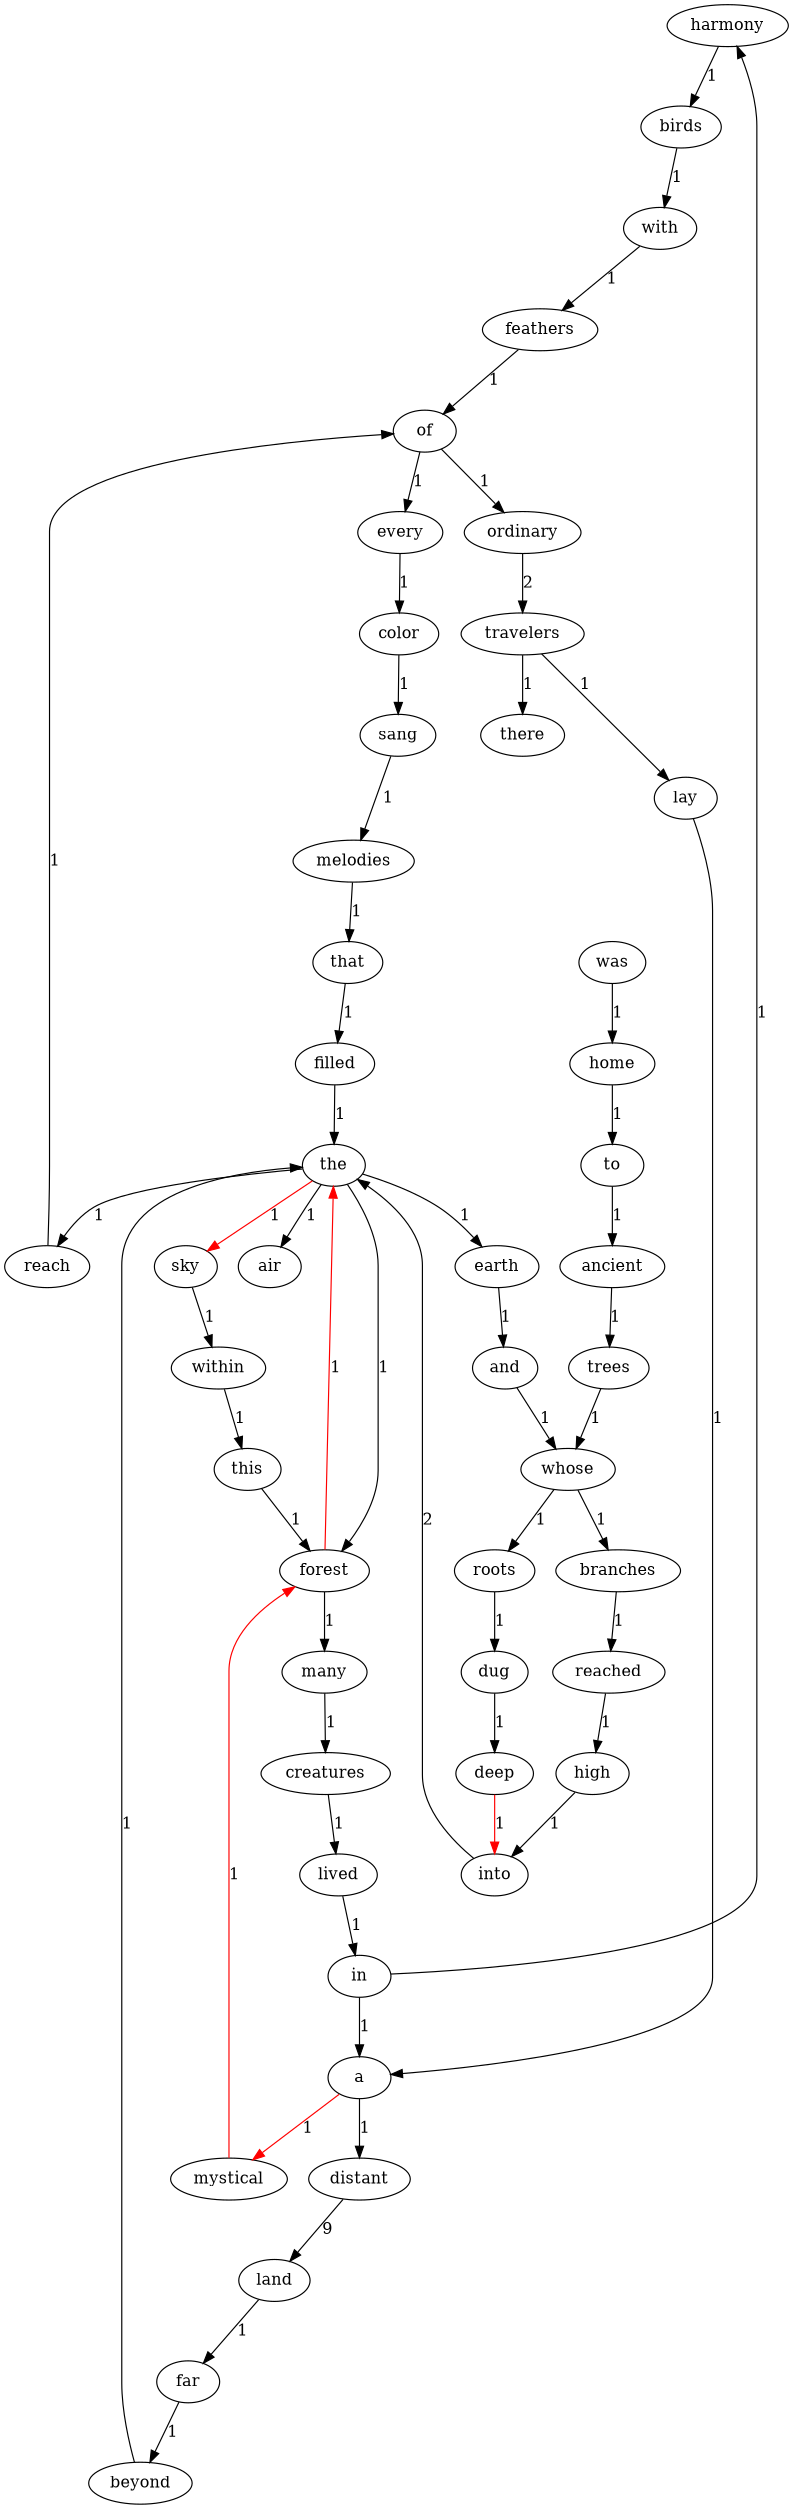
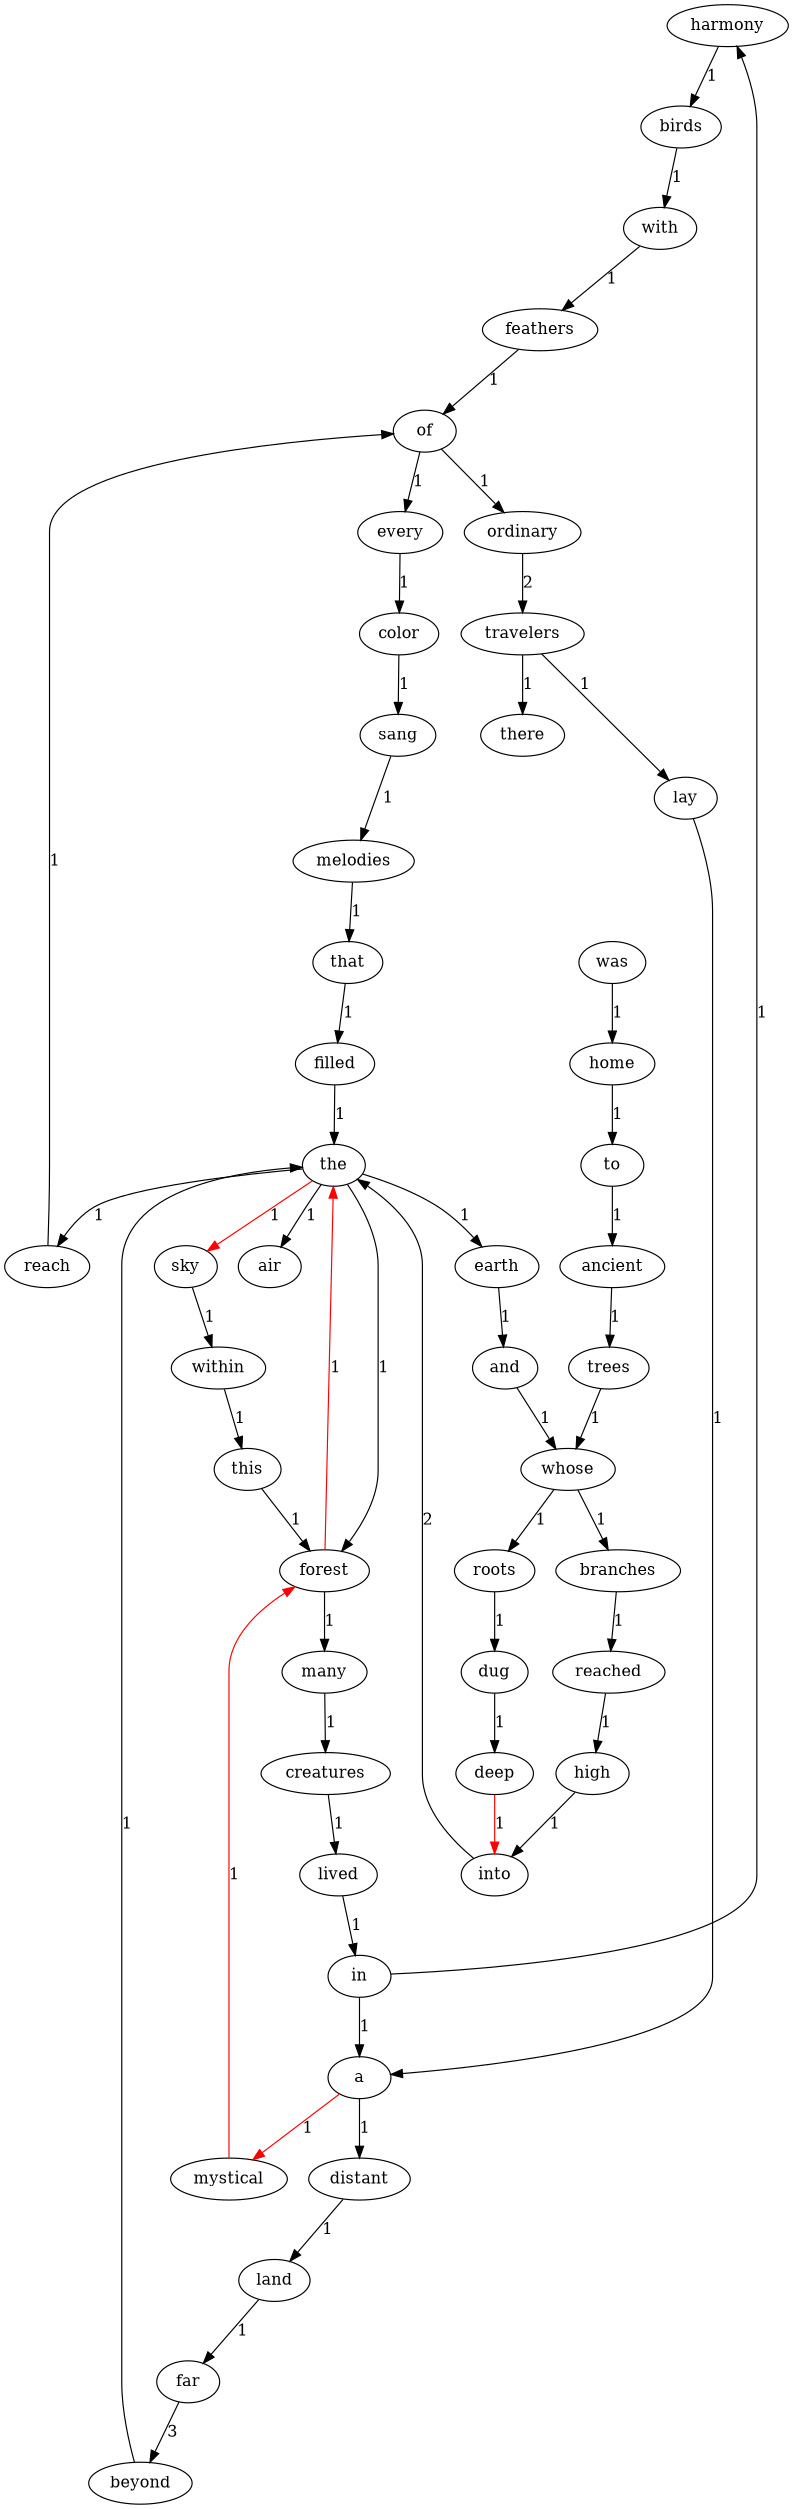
(328, 2230) -> (328, 2230)
(173, 2433) -> (173, 2433)
